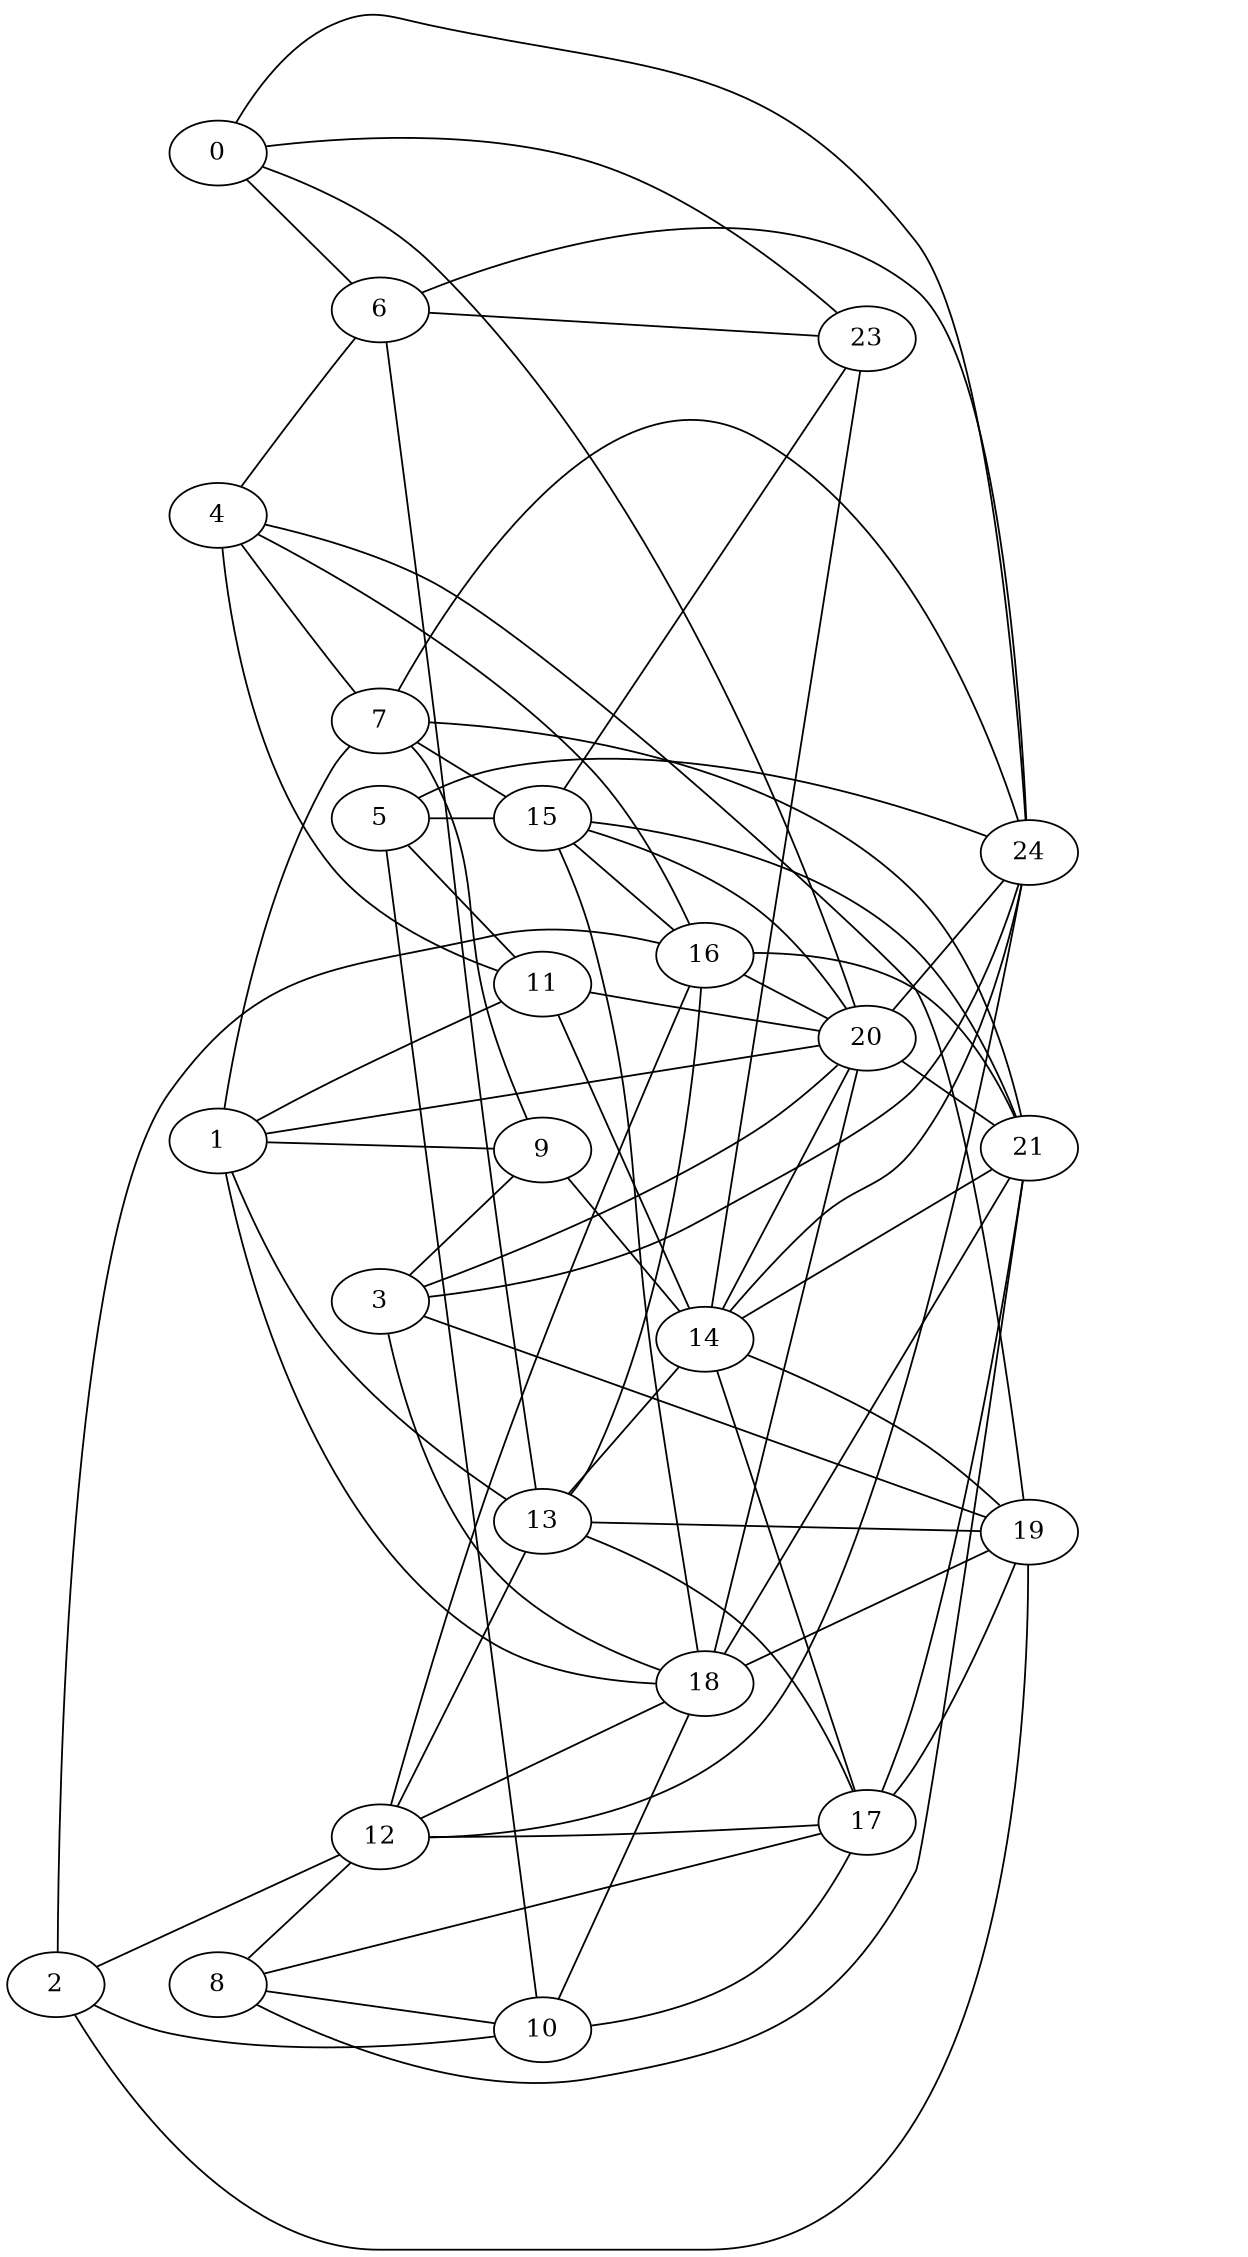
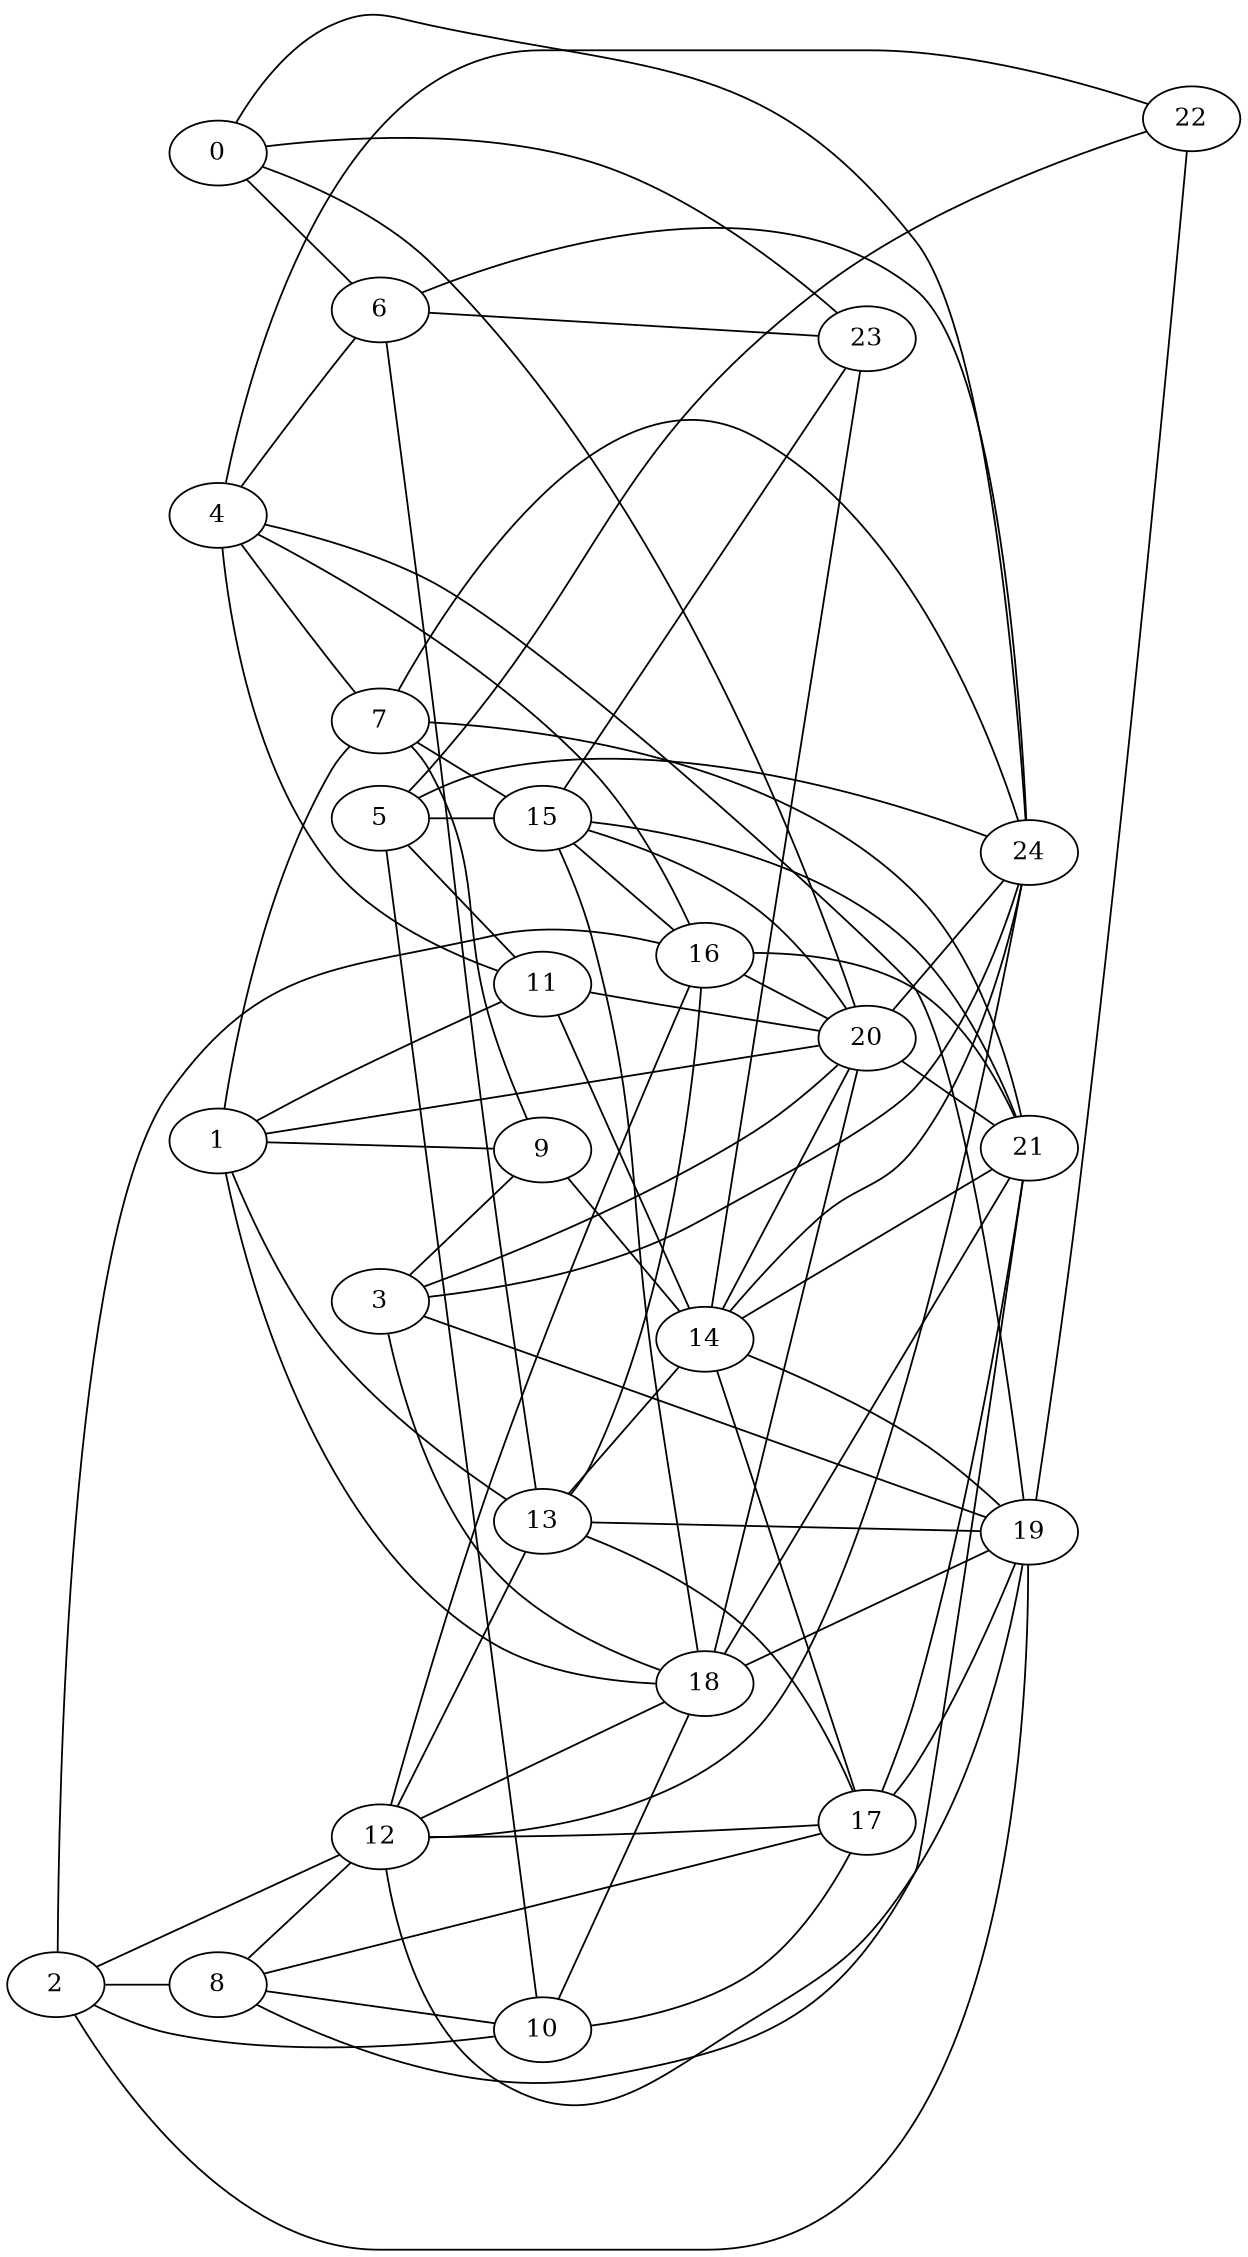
none -> (1192, 119)
none -> (137, 1985)
none -> (762, 2014)
